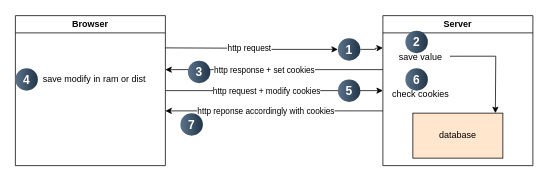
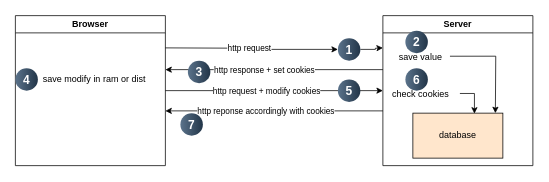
none -> (474, 93)
